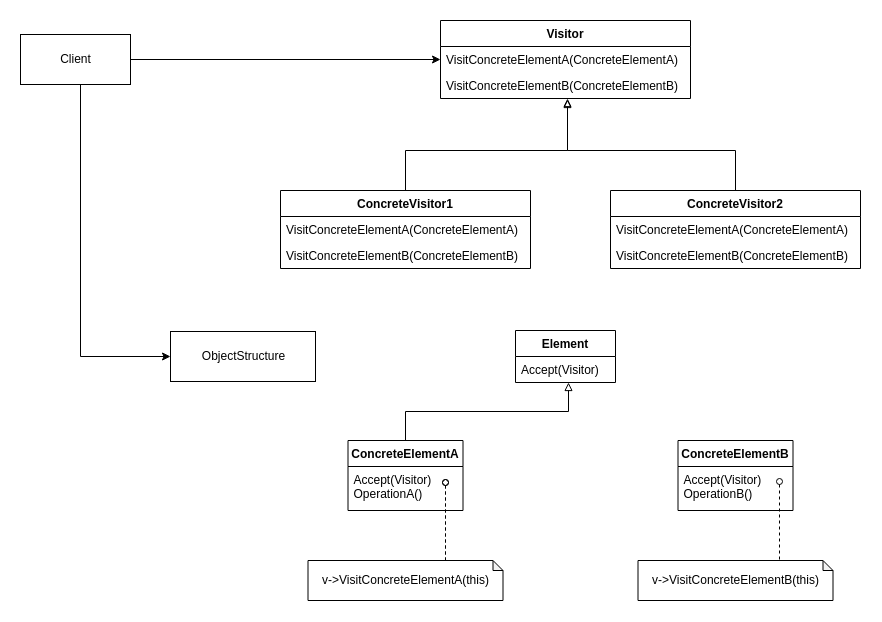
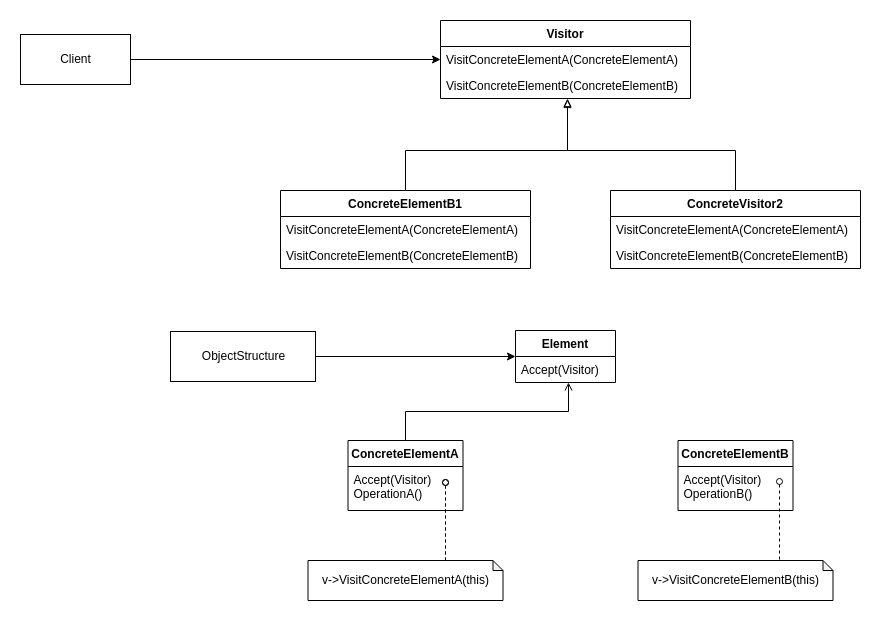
(405, 204) -> (405, 204)
(81, 262) -> none
none -> (412, 357)
(569, 392) -> (569, 389)
